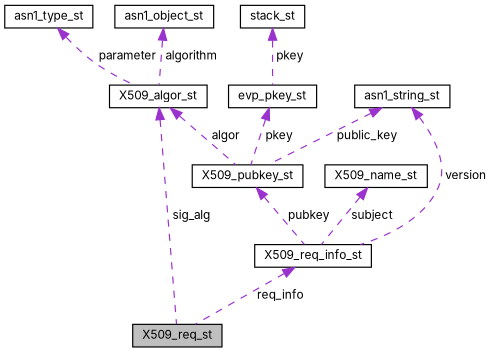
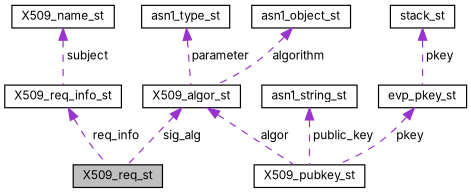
(433, 198) -> none
(284, 221) -> none
